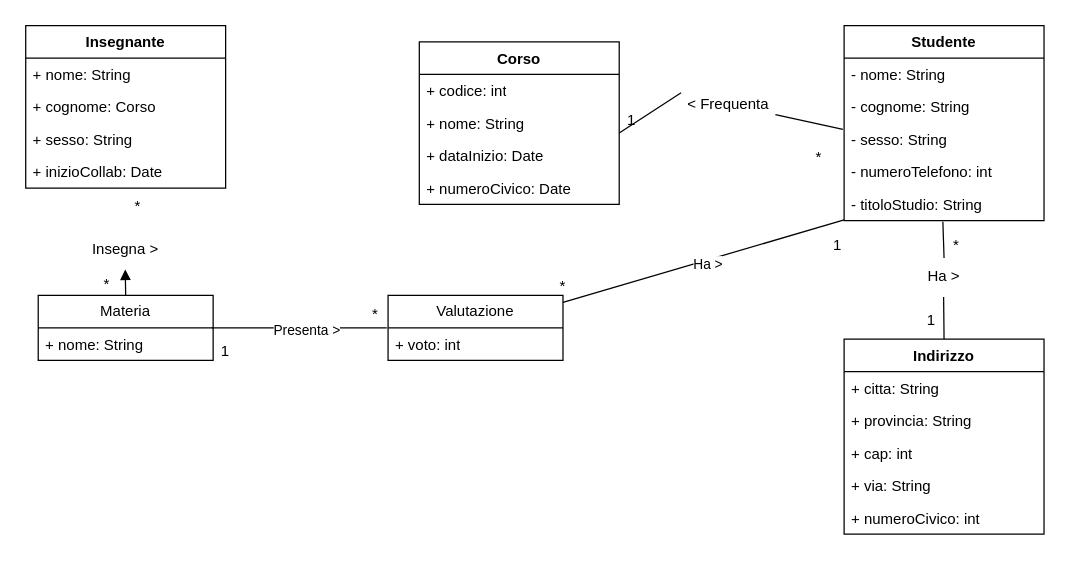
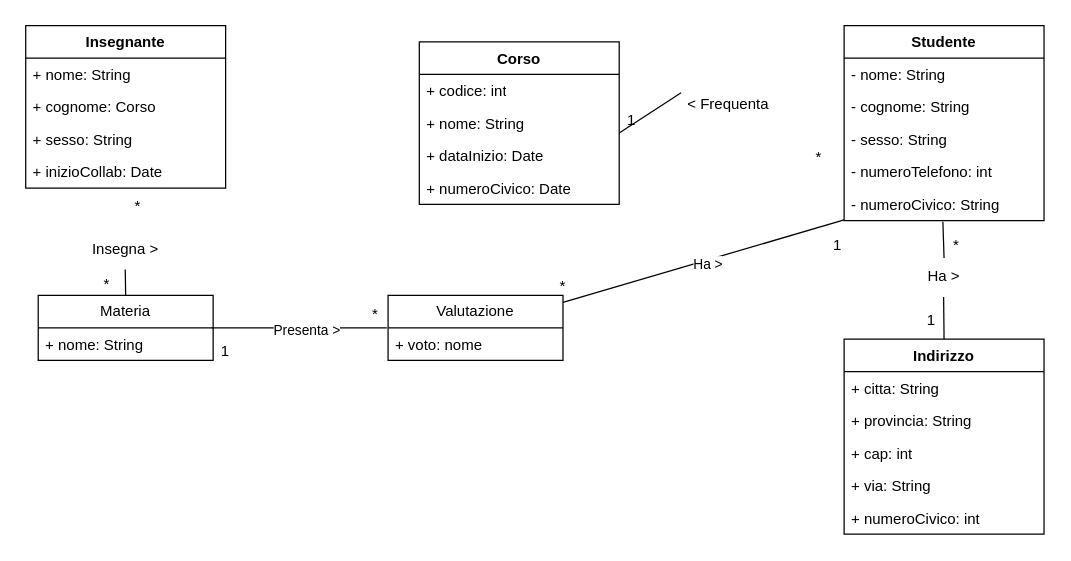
(809, 122) -> none
(931, 206) -> (933, 206)
(125, 281) -> (125, 276)
(434, 346) -> (440, 346)
